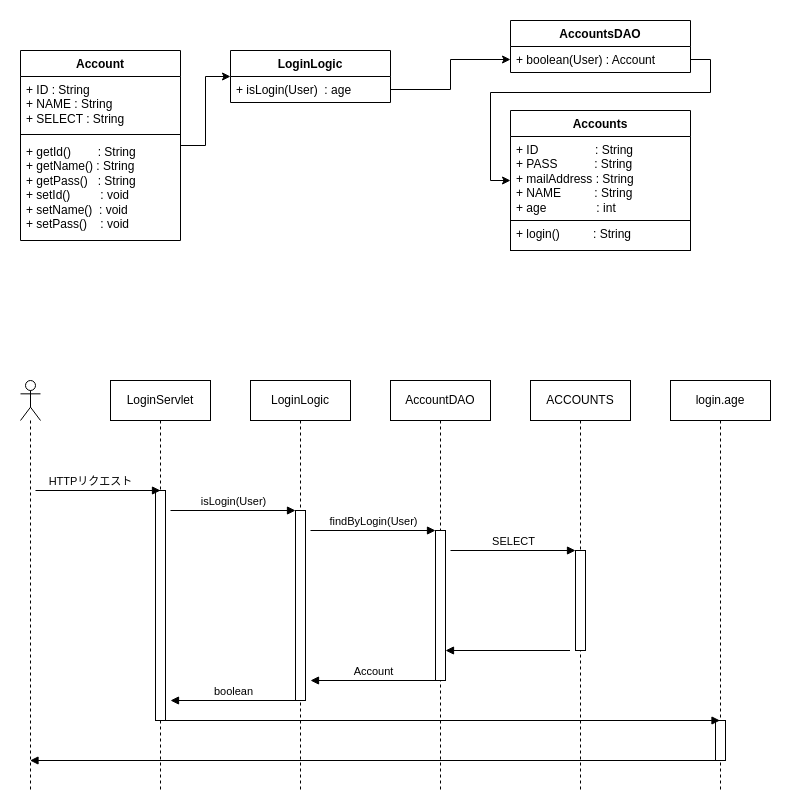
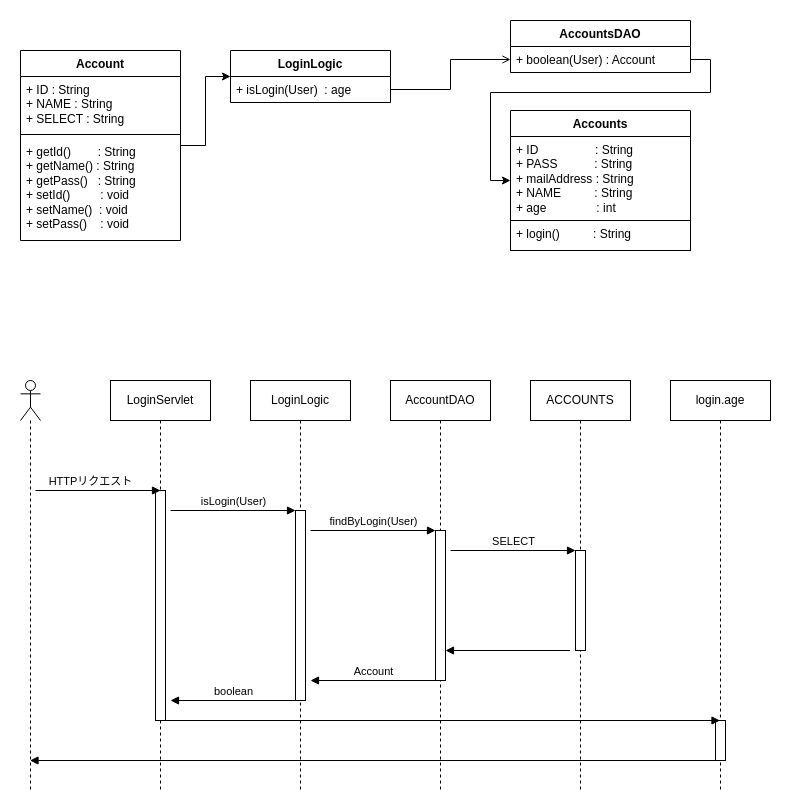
(502, 60) -> (503, 60)
